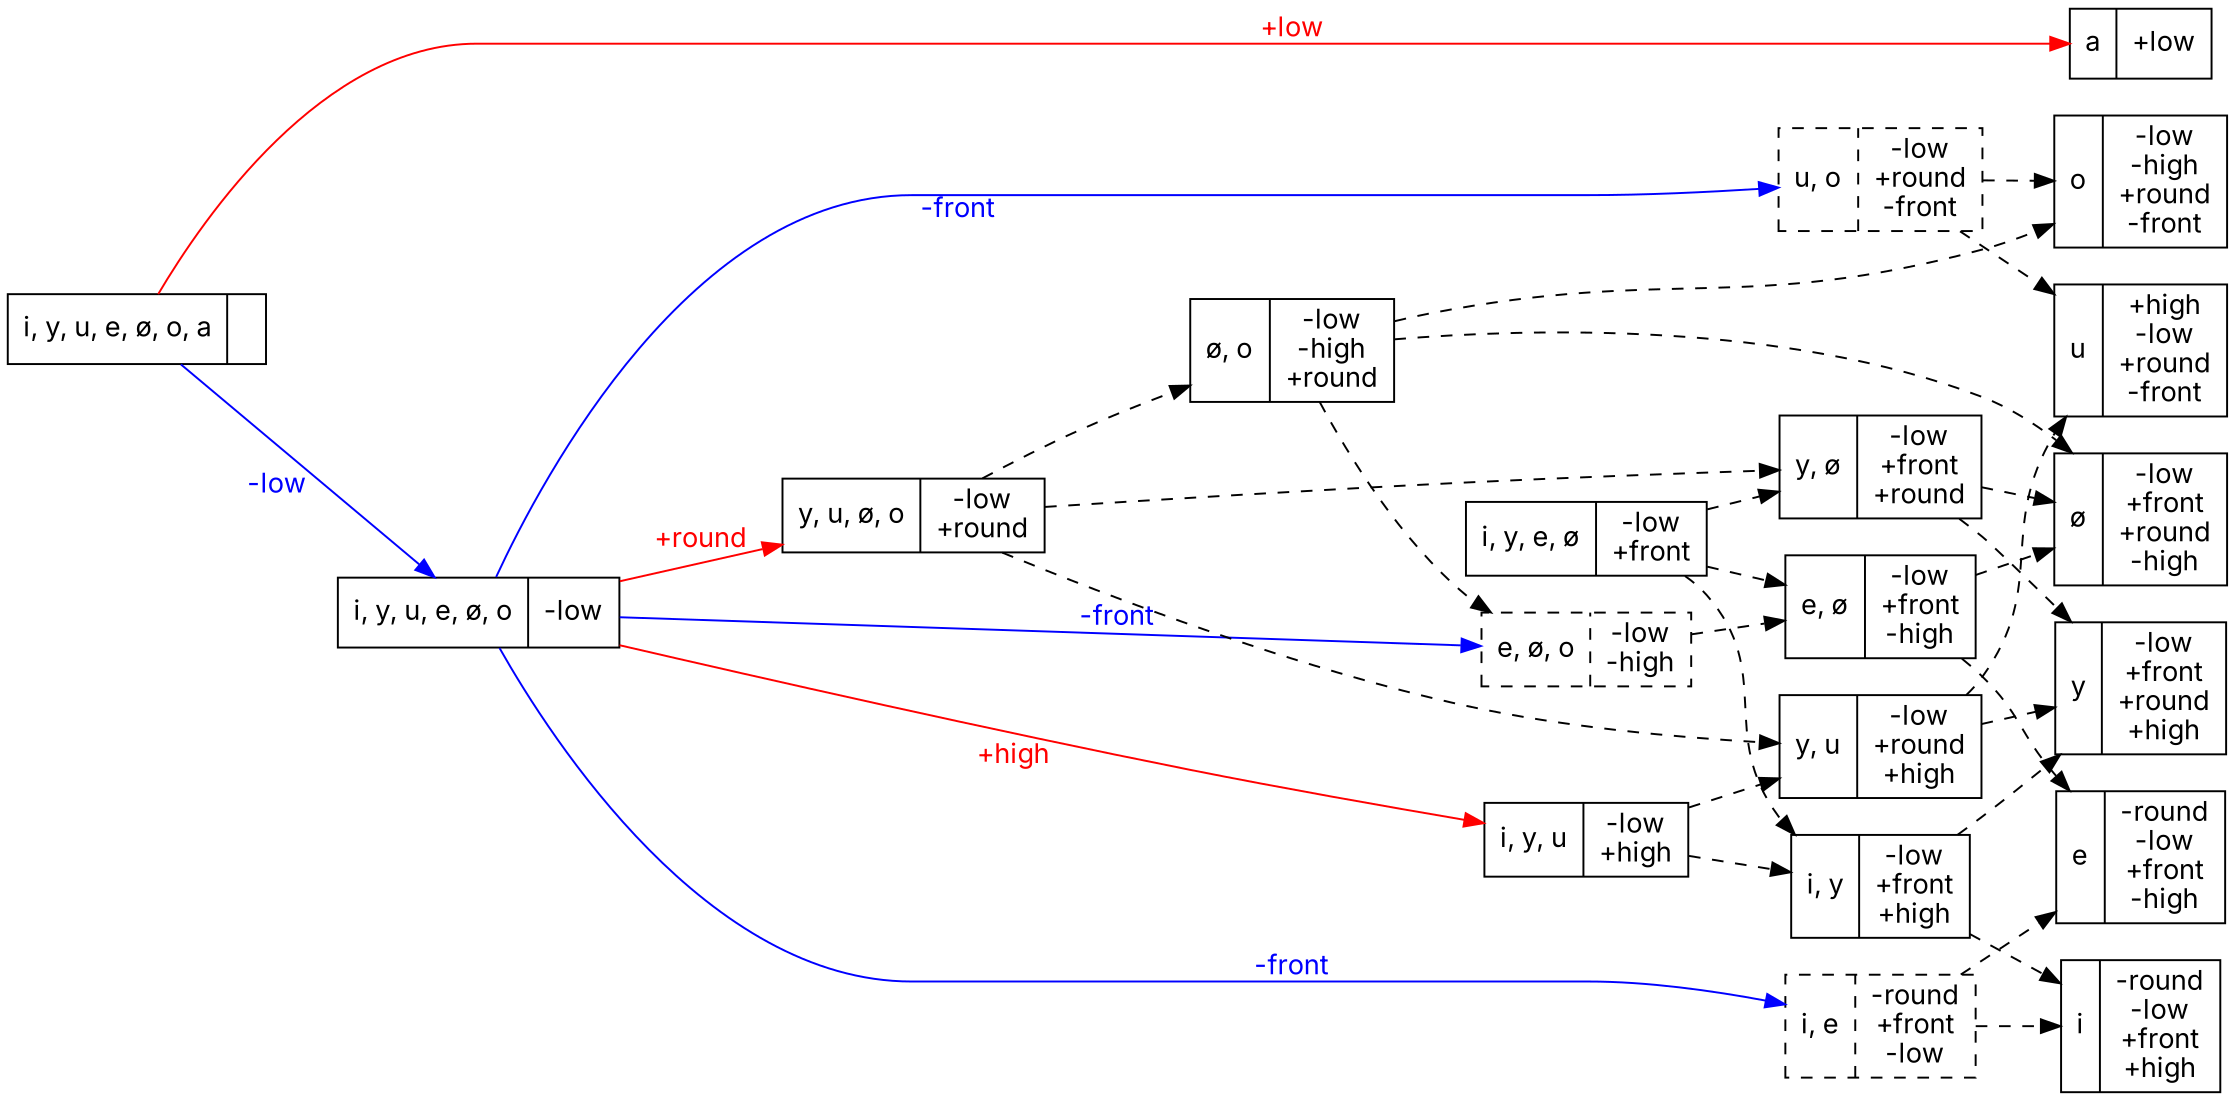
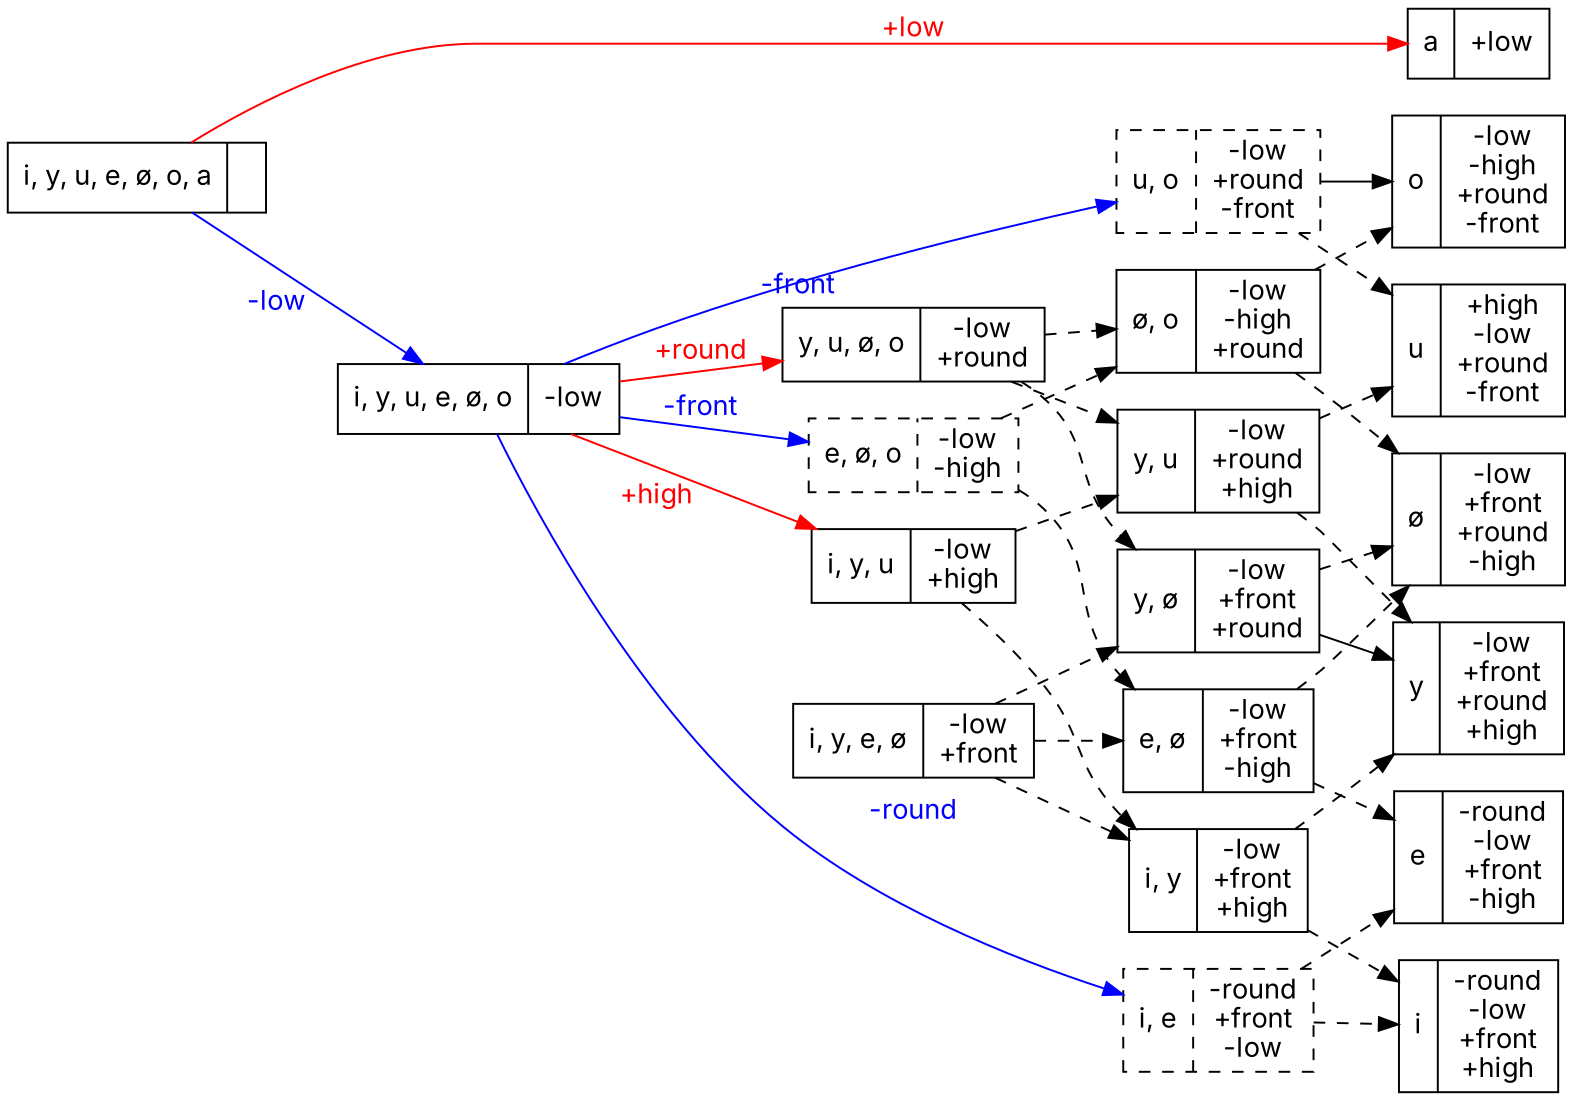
(2009, 181) -> (1347, 182)
(1387, 509) -> (1033, 404)
(2000, 553) -> (1336, 640)
(1292, 967) -> (914, 812)
